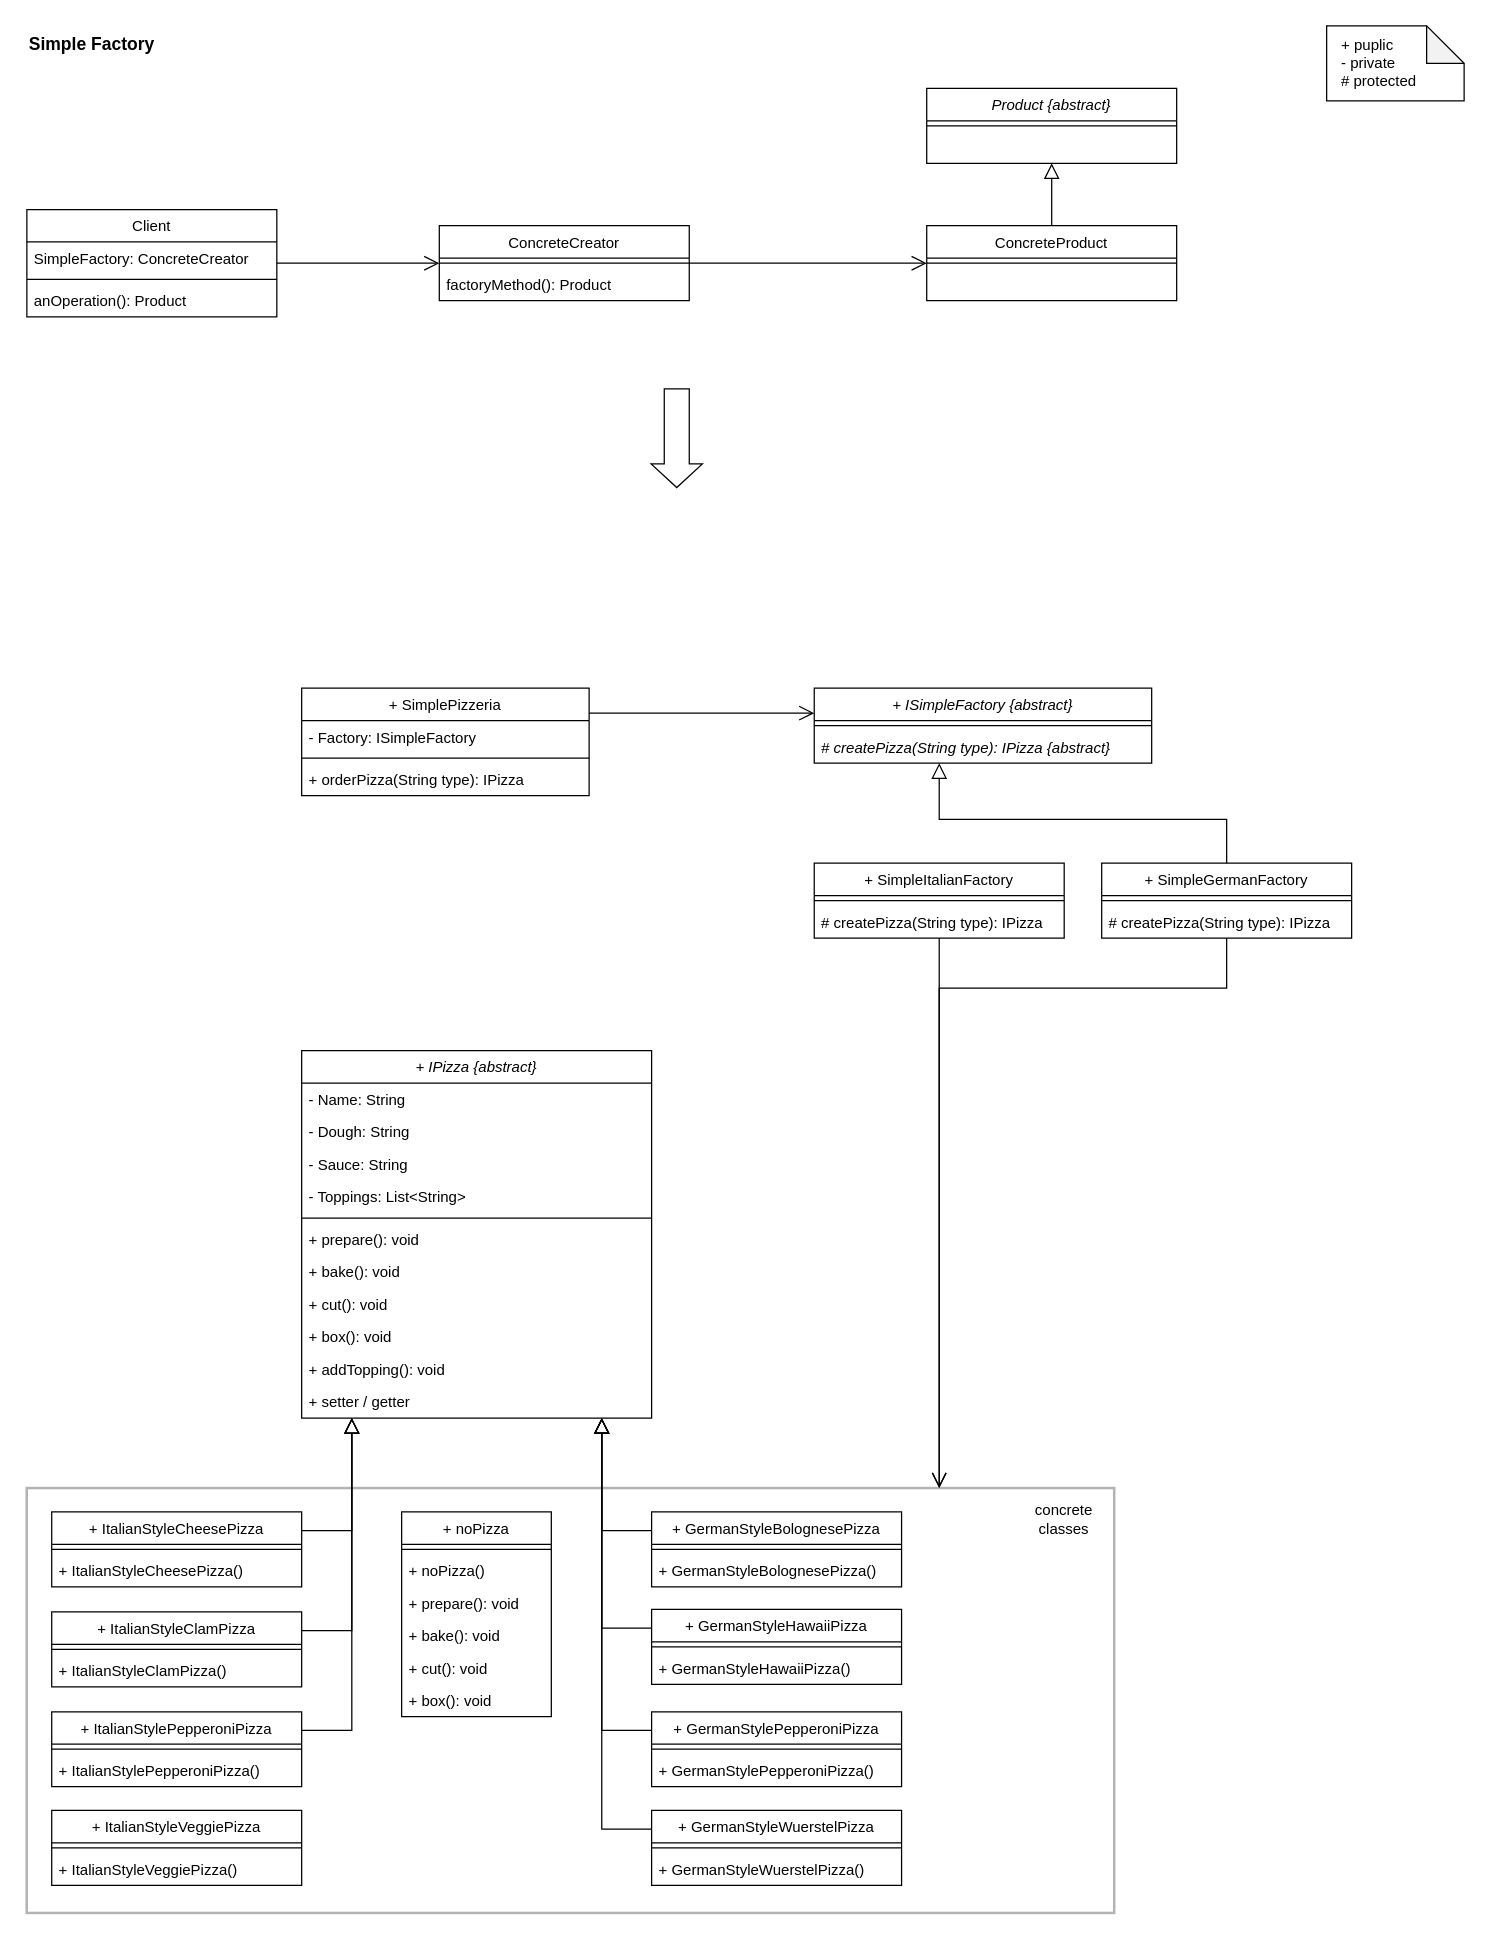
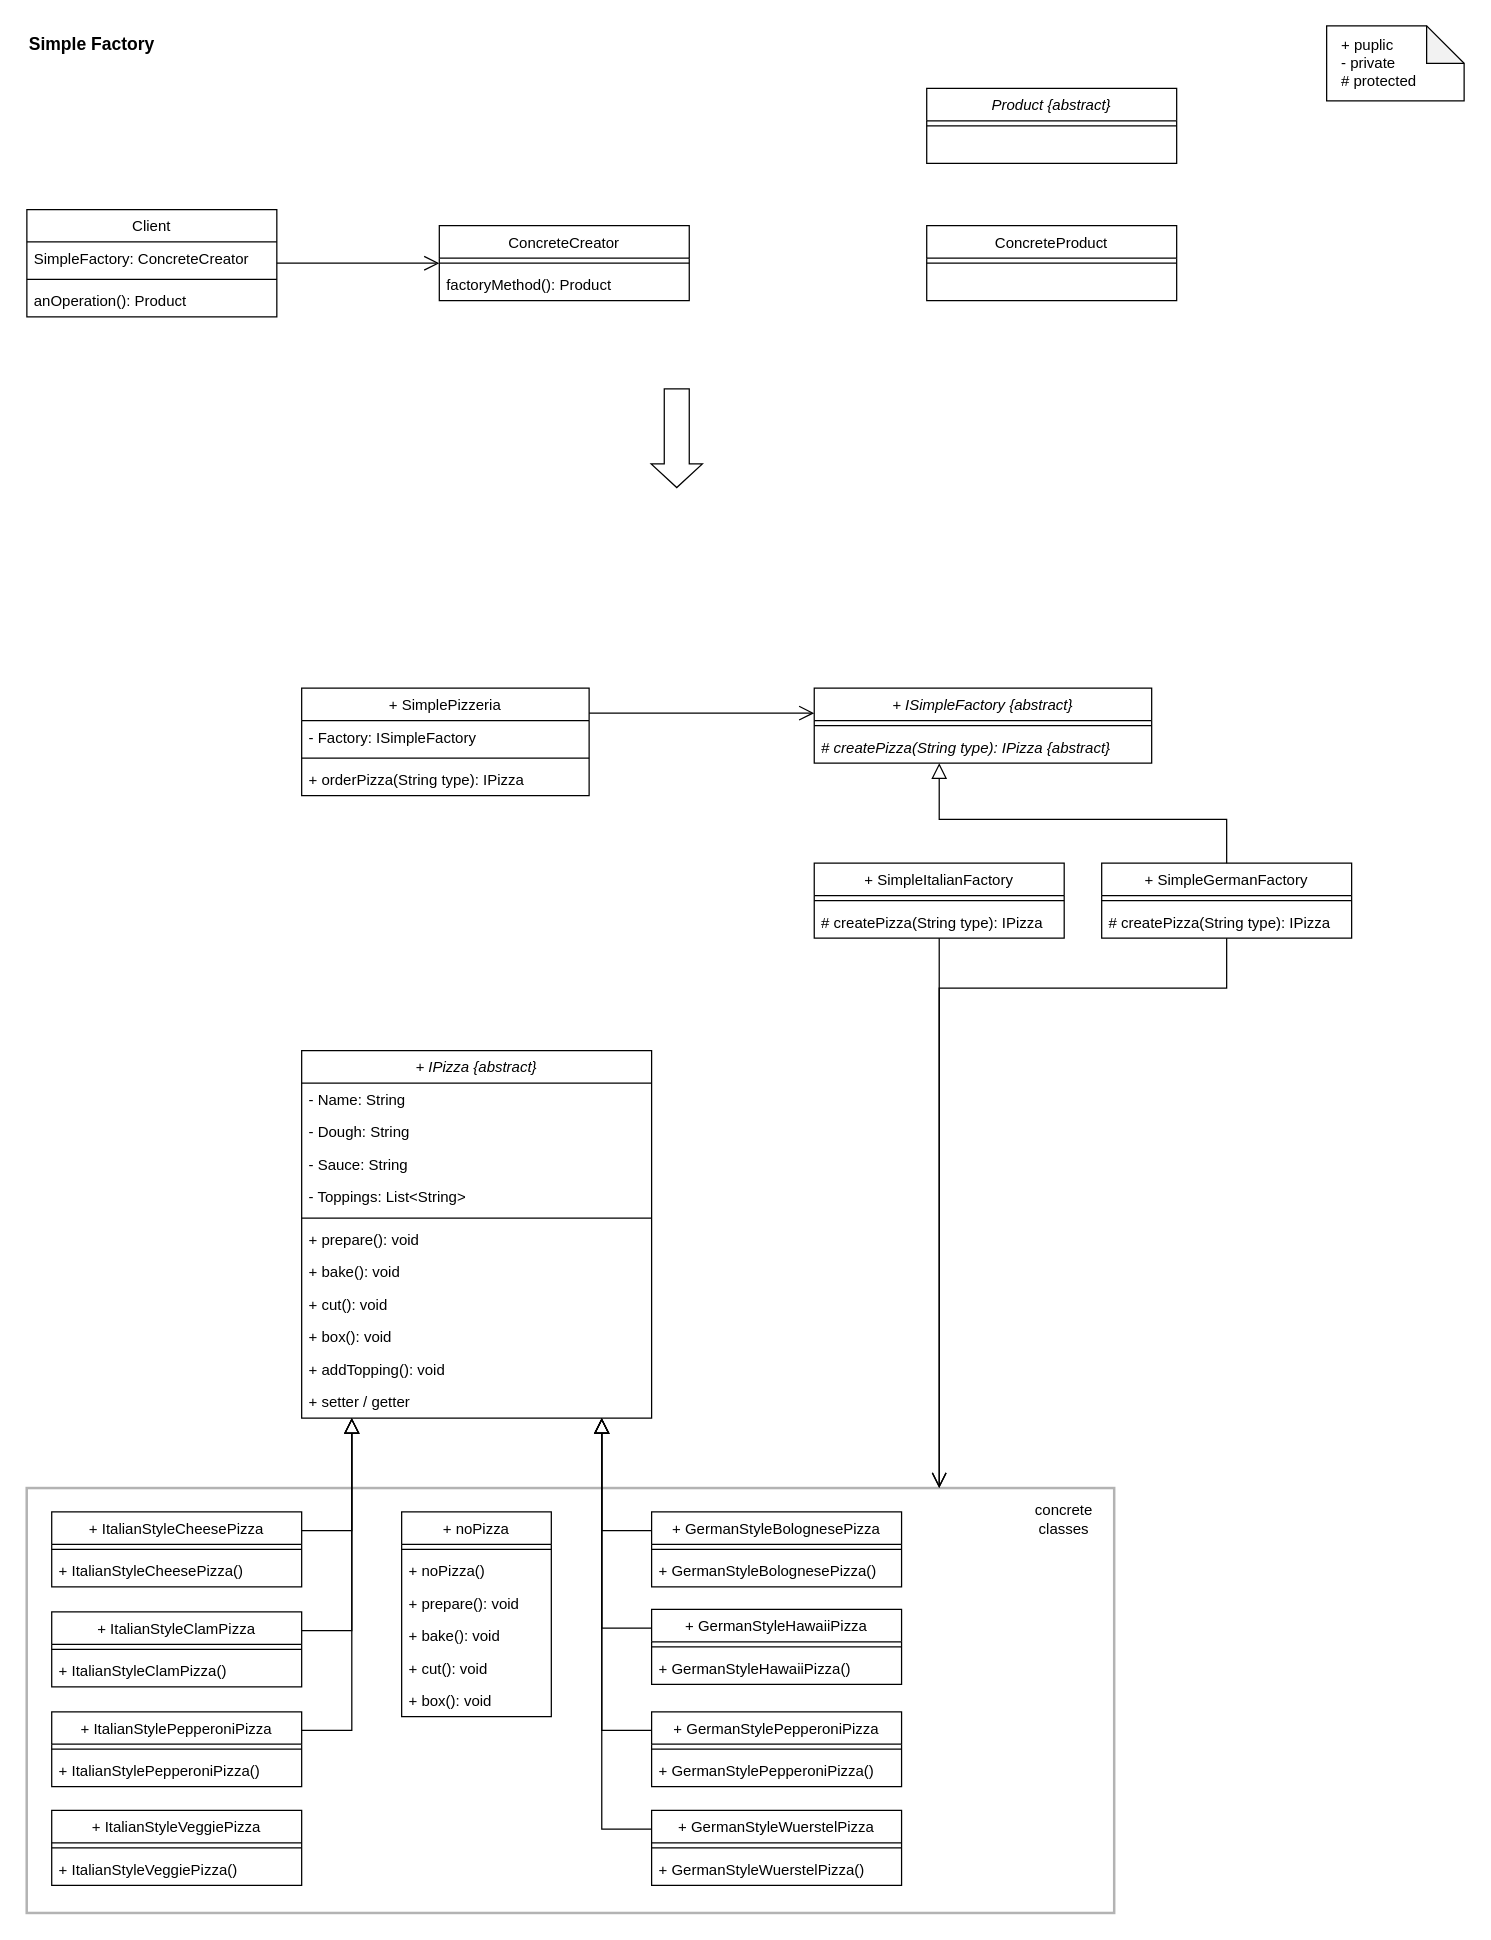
(1052, 202) -> none
(808, 263) -> none
